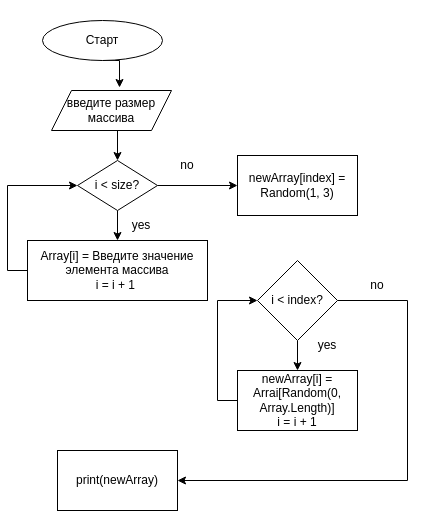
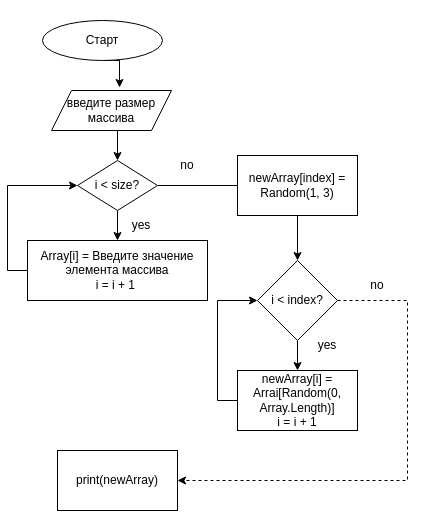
(229, 186) -> (232, 186)
none -> (298, 235)
(408, 467) -> (408, 467)
